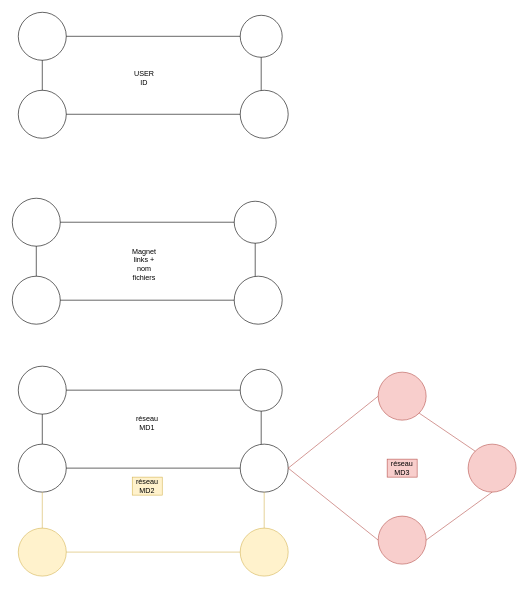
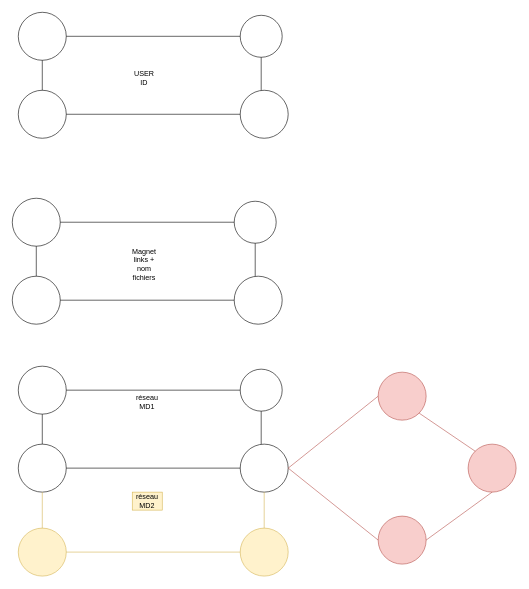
(147, 423) -> (147, 402)
(402, 468) -> none
(147, 486) -> (147, 501)
